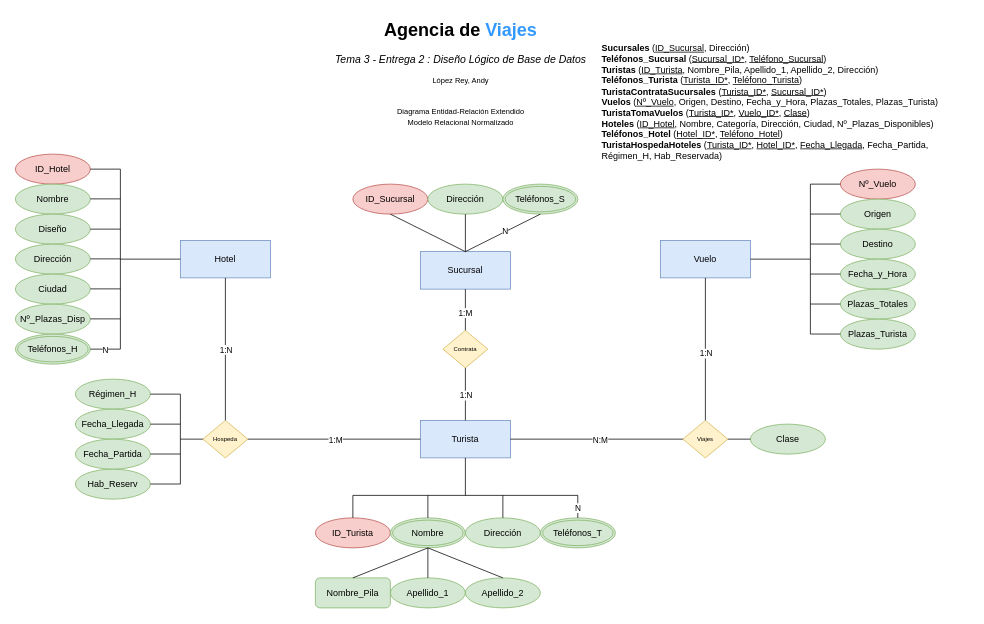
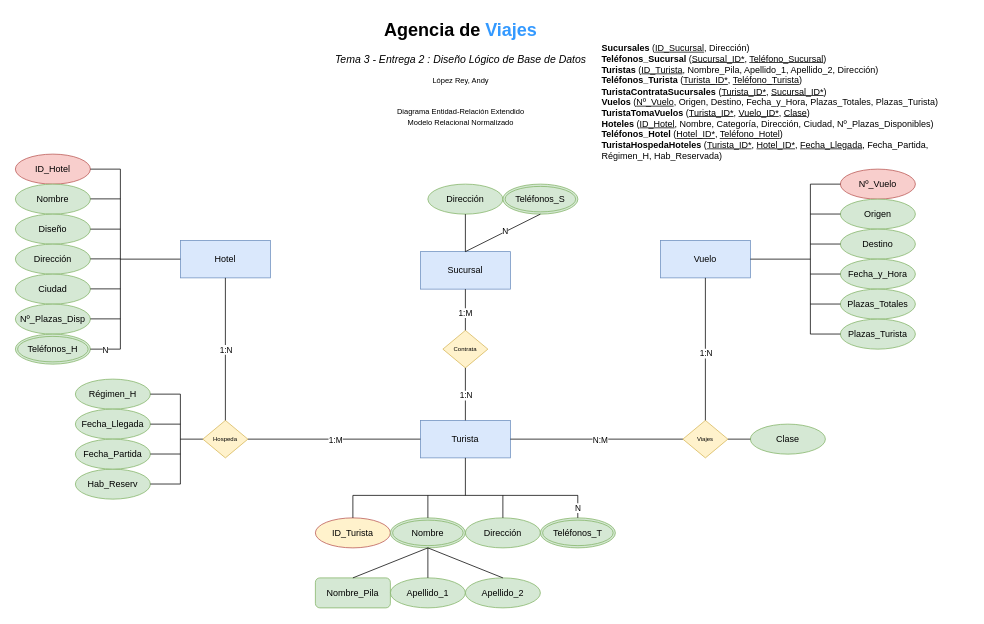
(390, 199) -> none
(427, 232) -> none
(353, 533) -> (353, 533)
